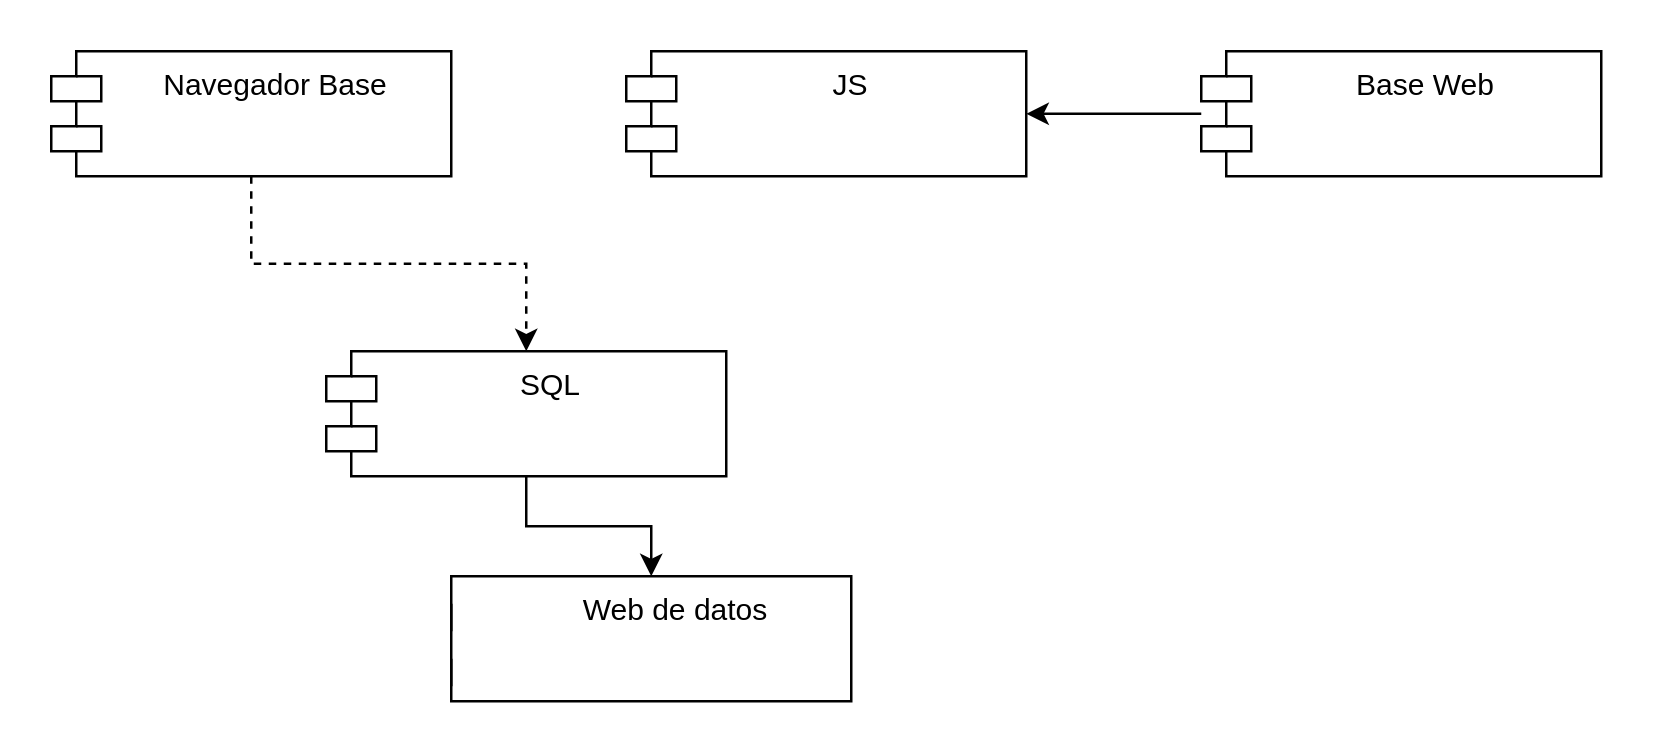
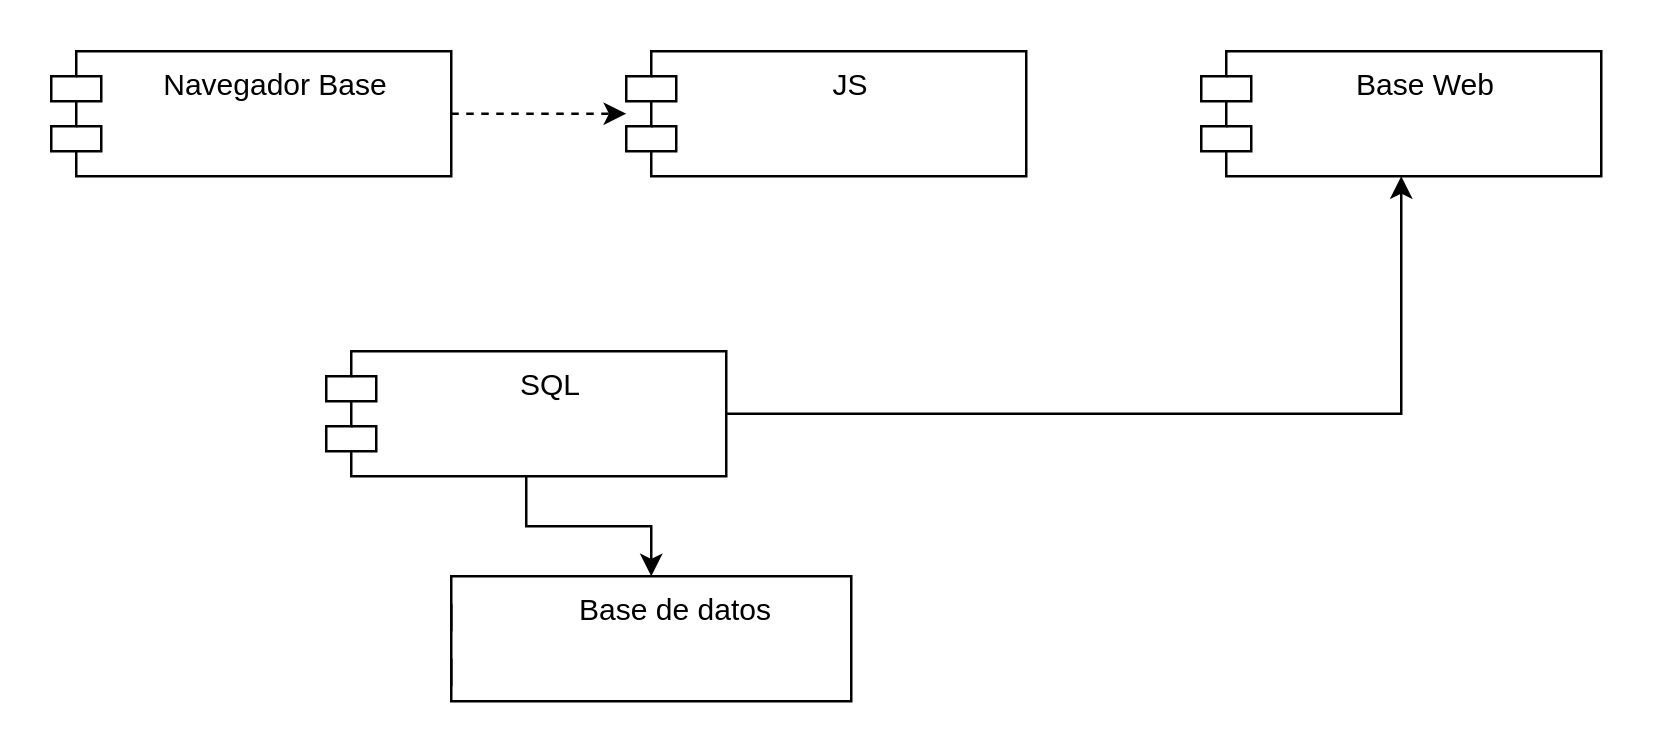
(1122, 114) -> none
(380, 264) -> (530, 114)
none -> (1174, 414)
(675, 610) -> (675, 610)
